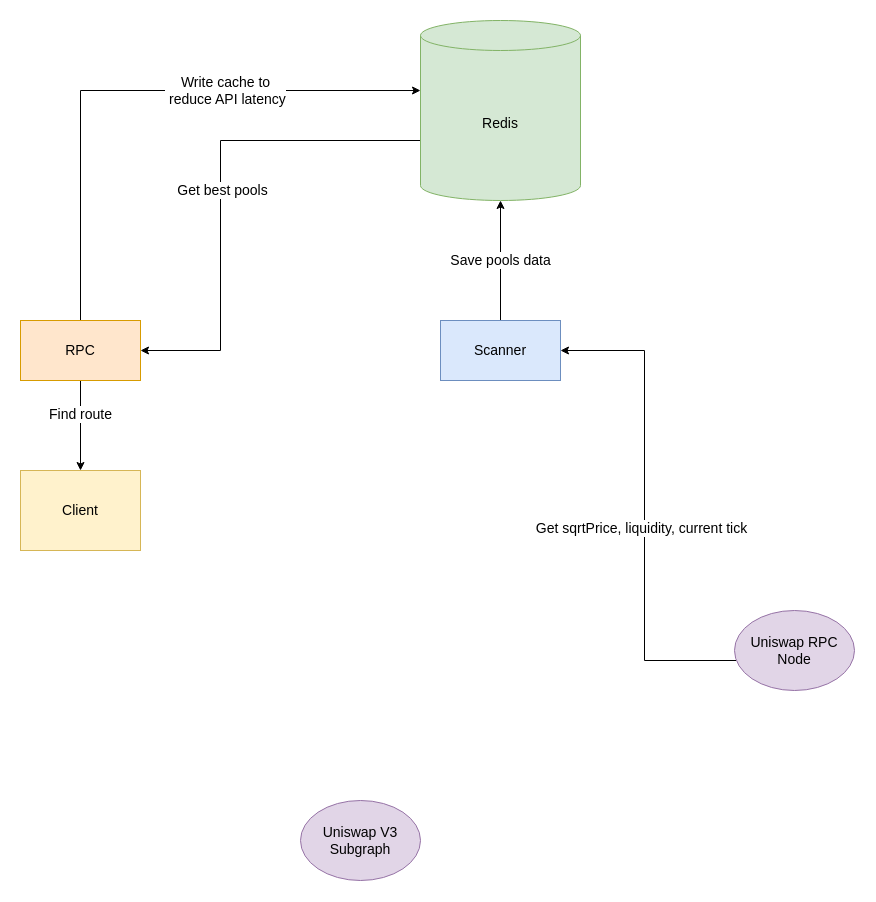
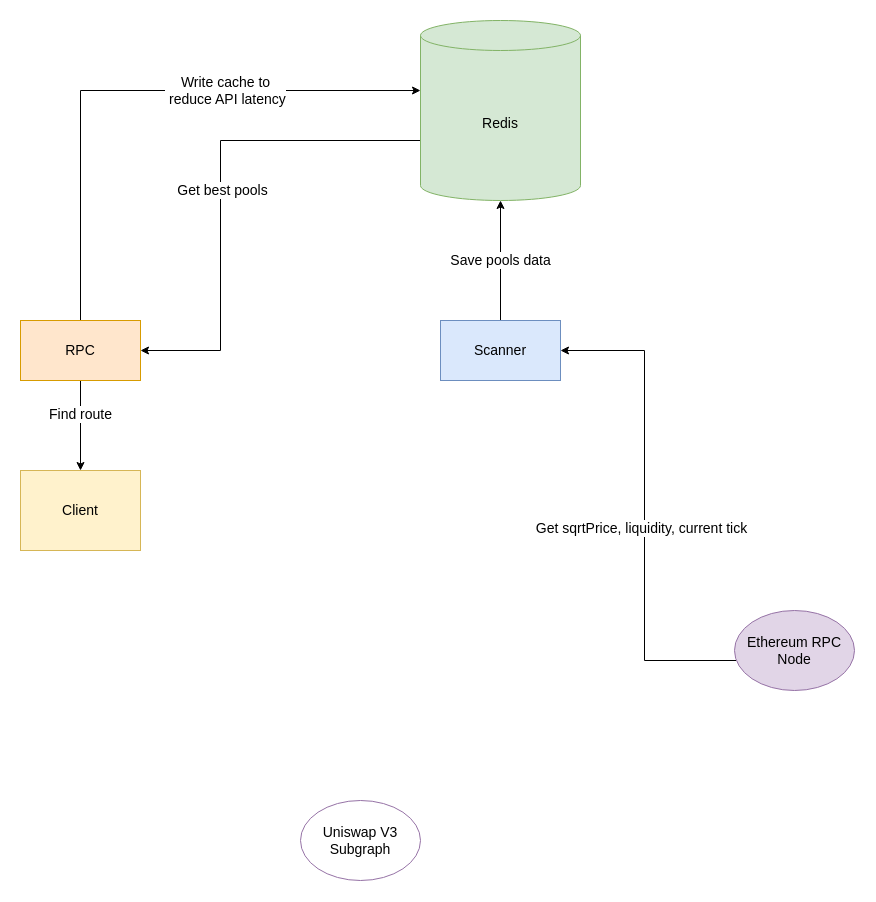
(795, 651) -> (795, 651)
(361, 841) -> (361, 841)
